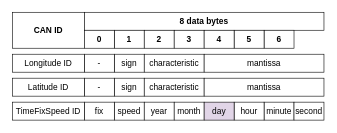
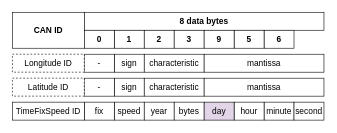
(219, 39) -> (219, 39)
(48, 63) -> (48, 63)
(48, 87) -> (48, 87)
(189, 111) -> (189, 111)
